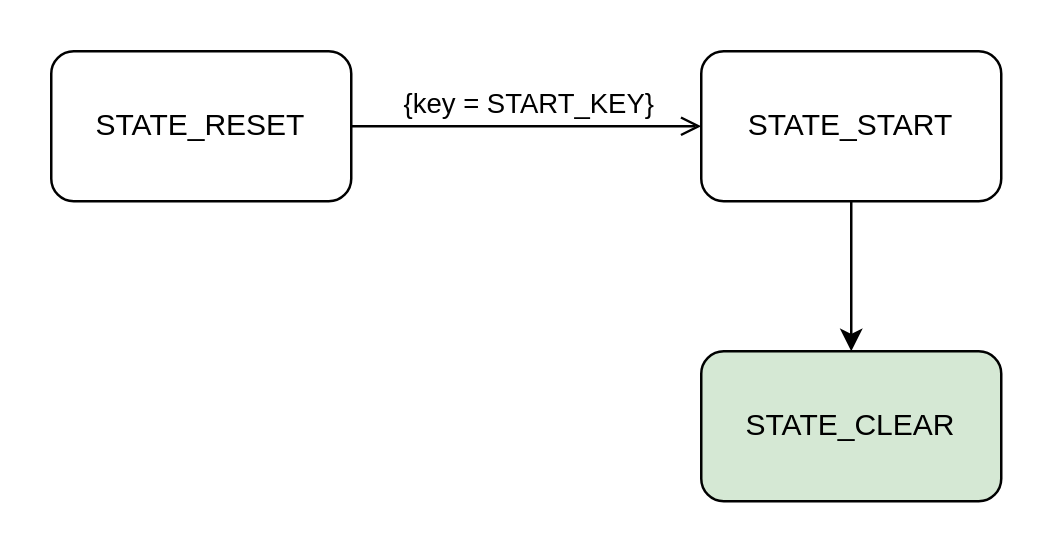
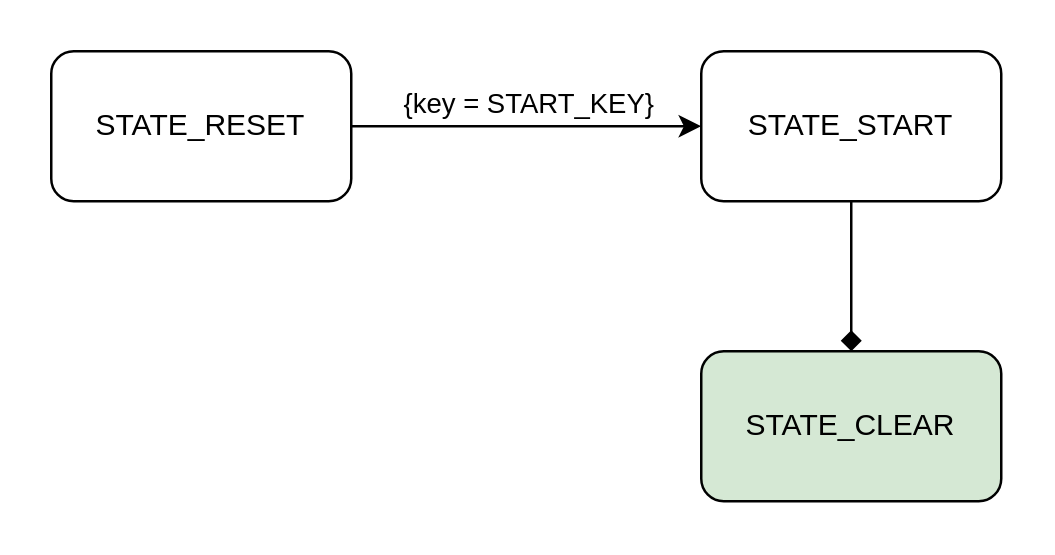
(687, 126) -> (683, 126)
(851, 332) -> (851, 331)
